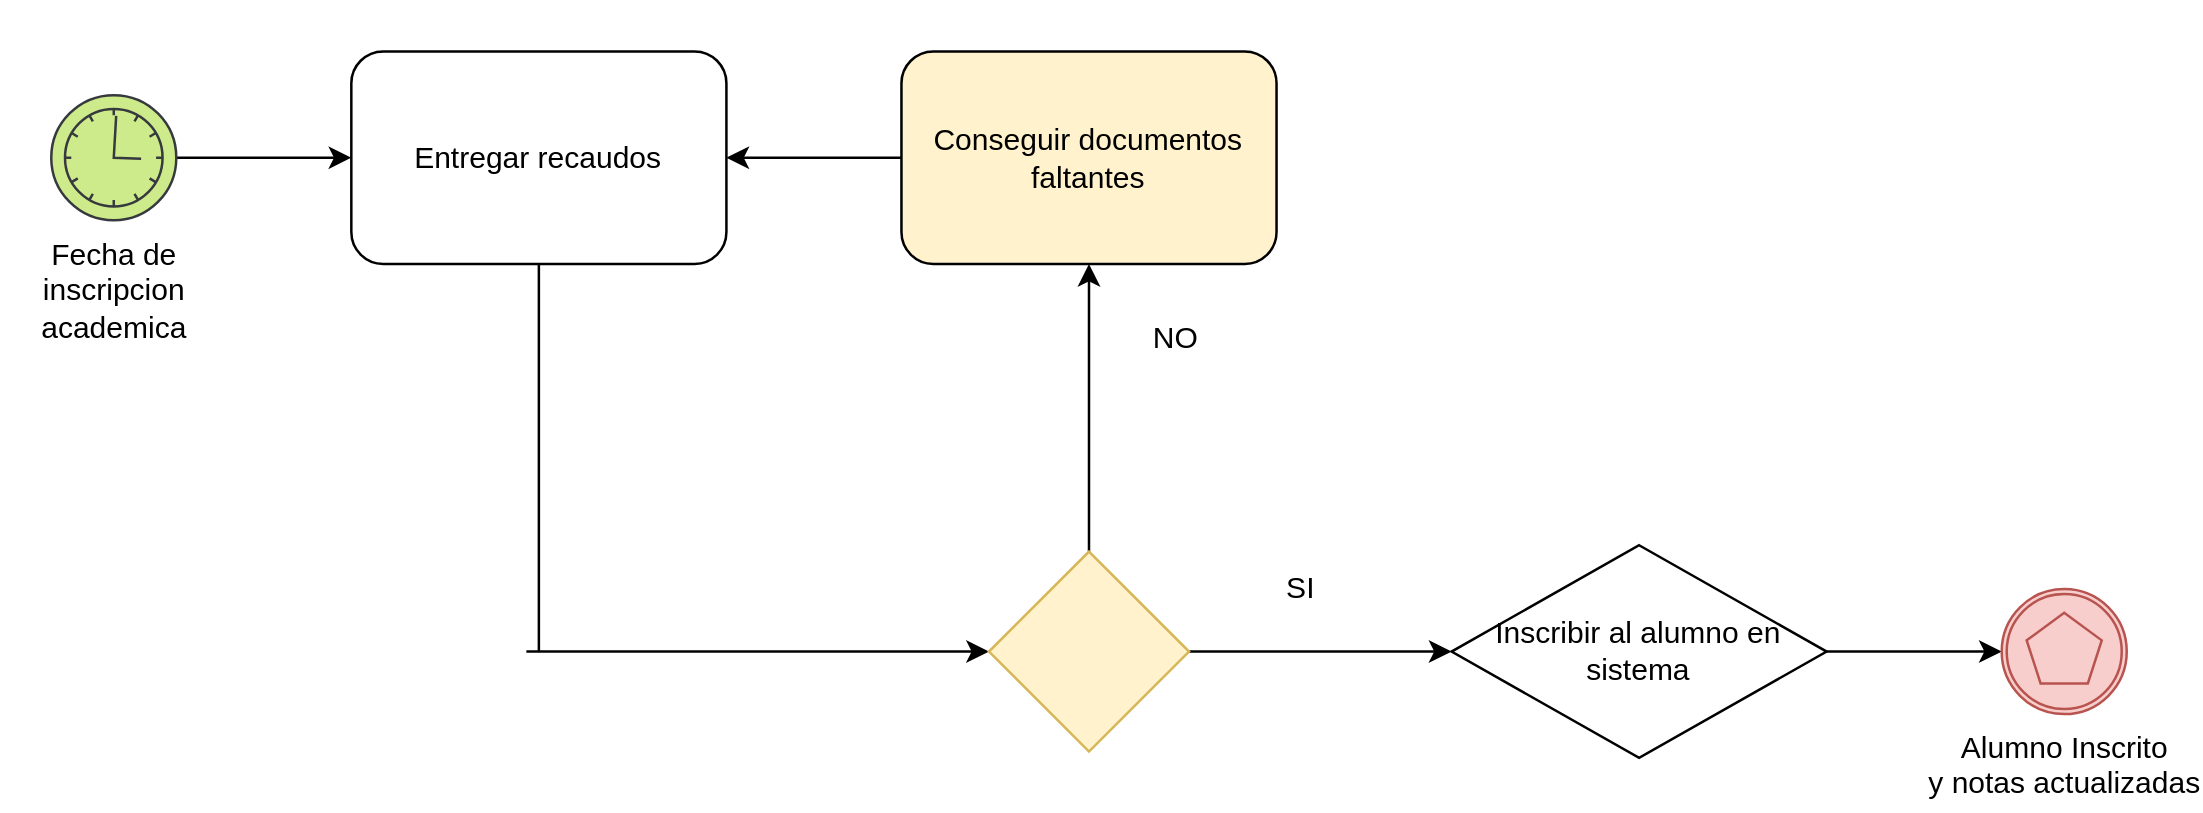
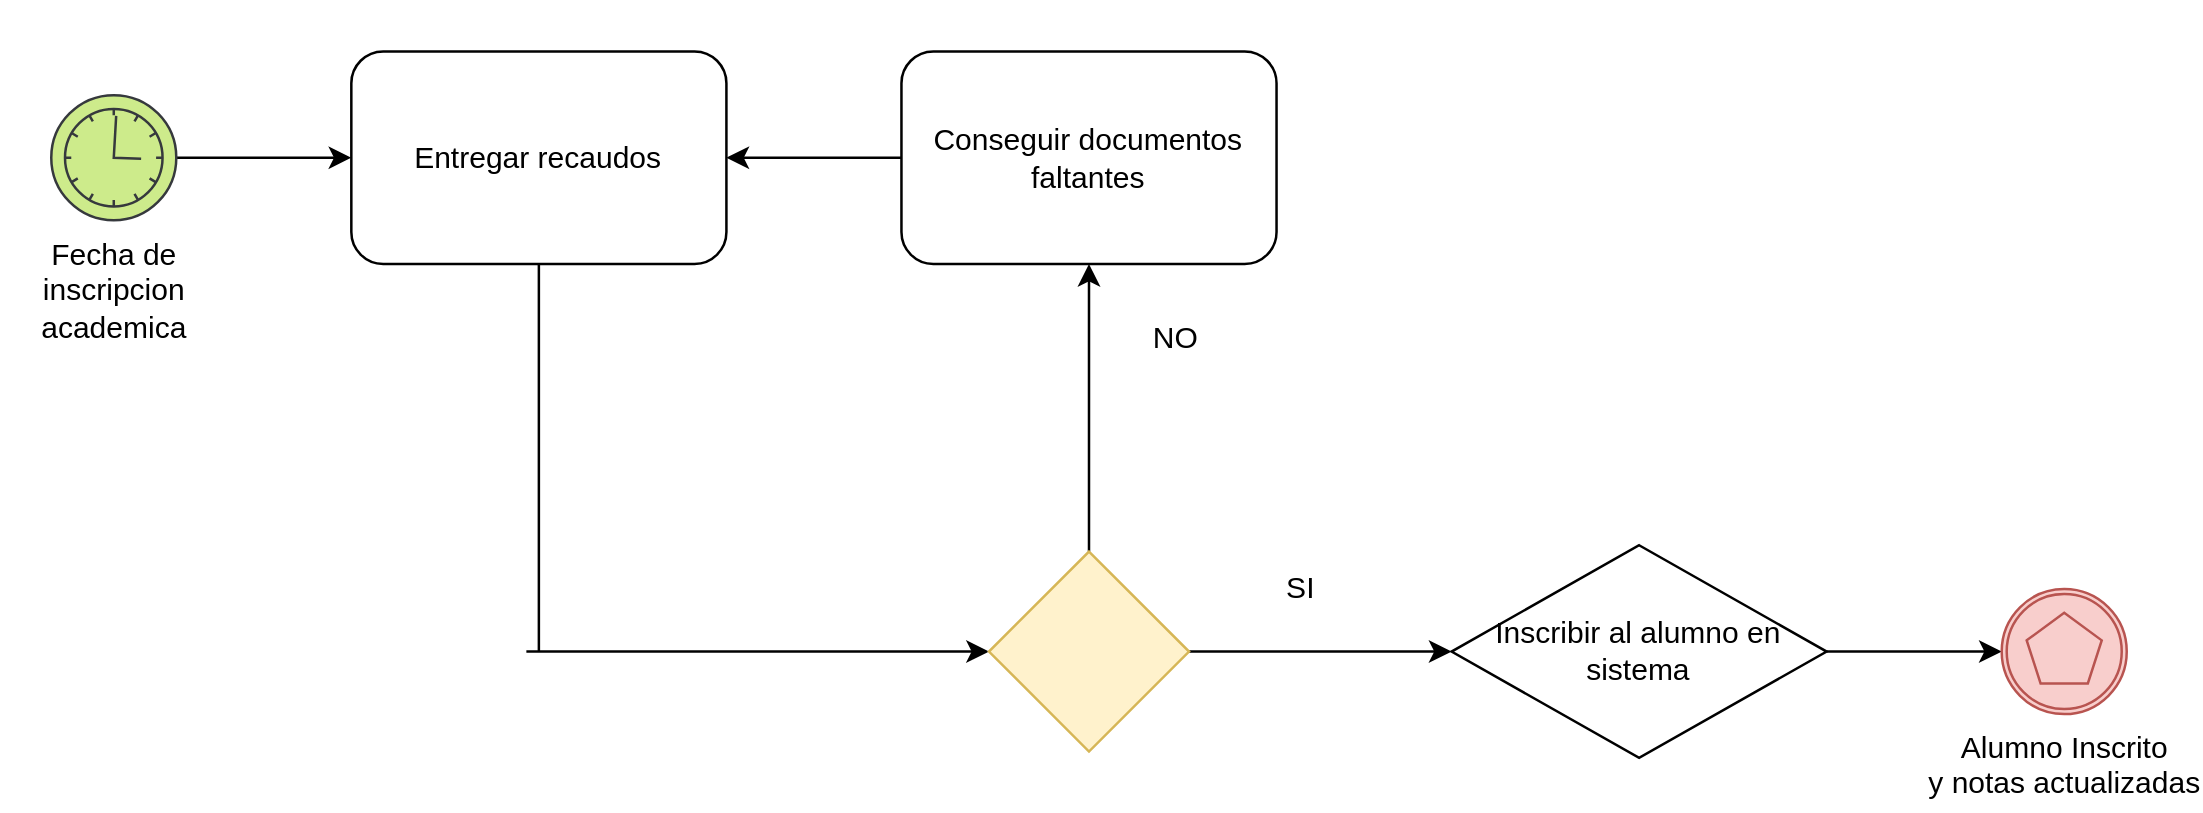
(1089, 158) -> (1089, 158)
